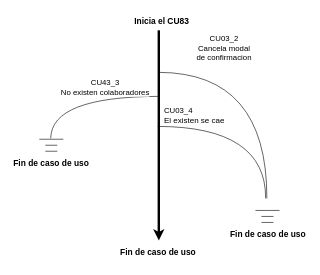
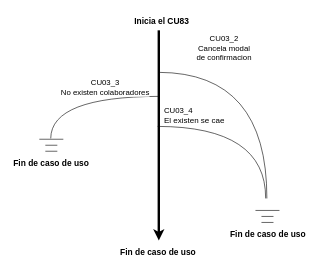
(105, 87) -> (105, 87)
